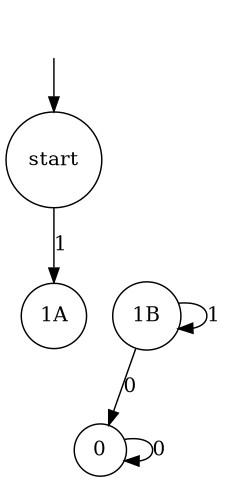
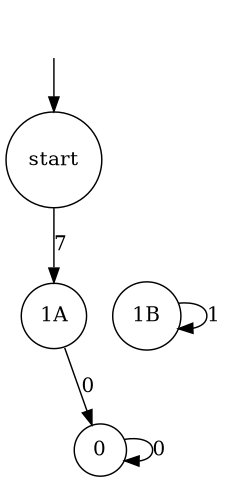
(61, 245) -> (61, 245)
(125, 380) -> (76, 380)
